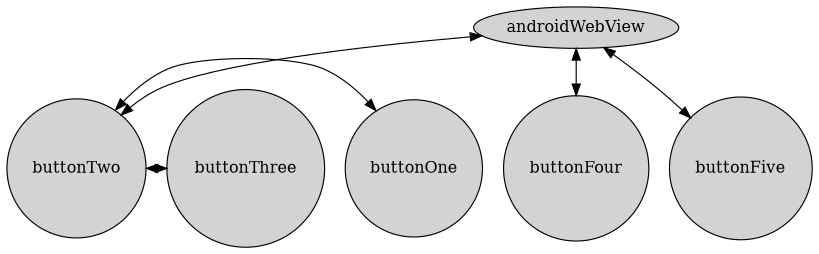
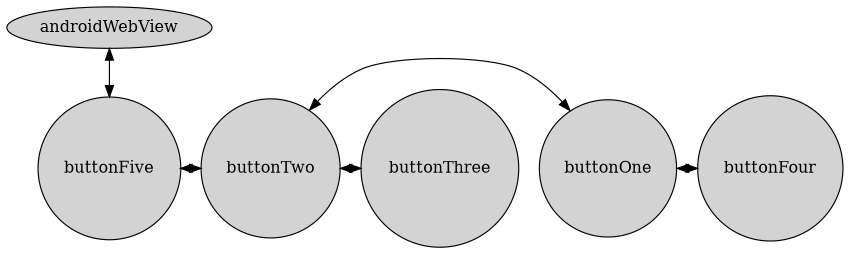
(305, 56) -> (193, 168)
(576, 72) -> (689, 168)
